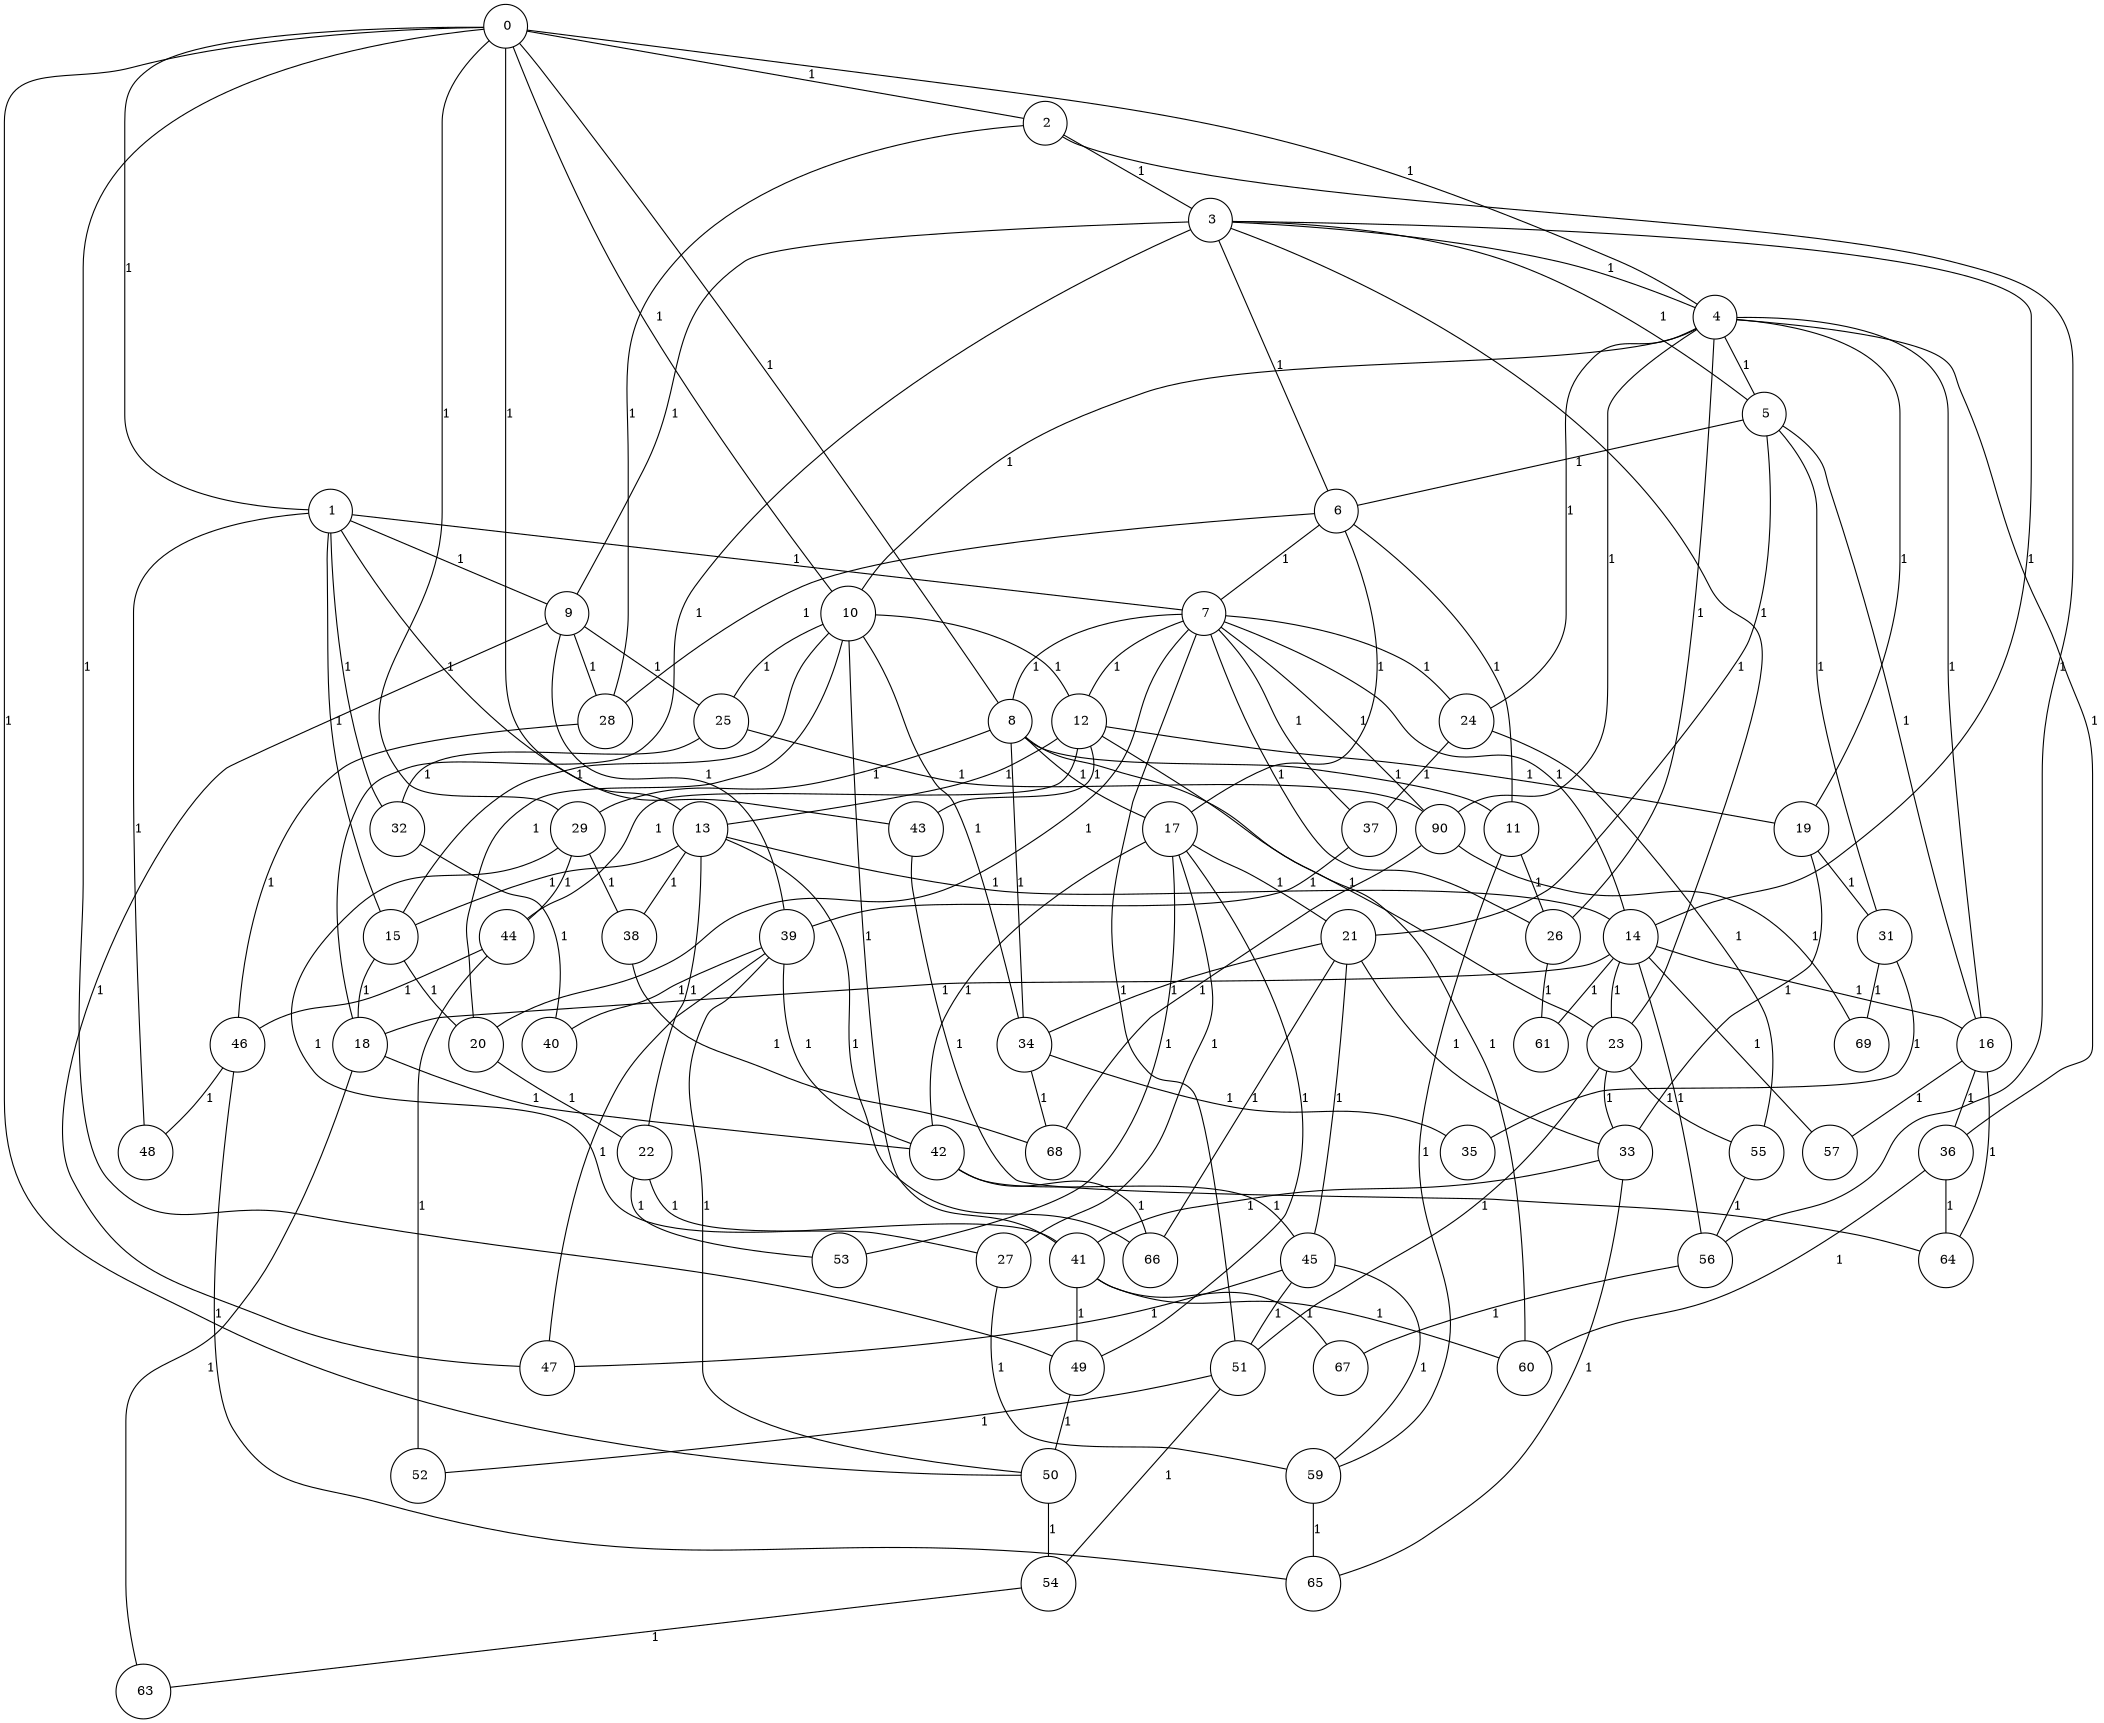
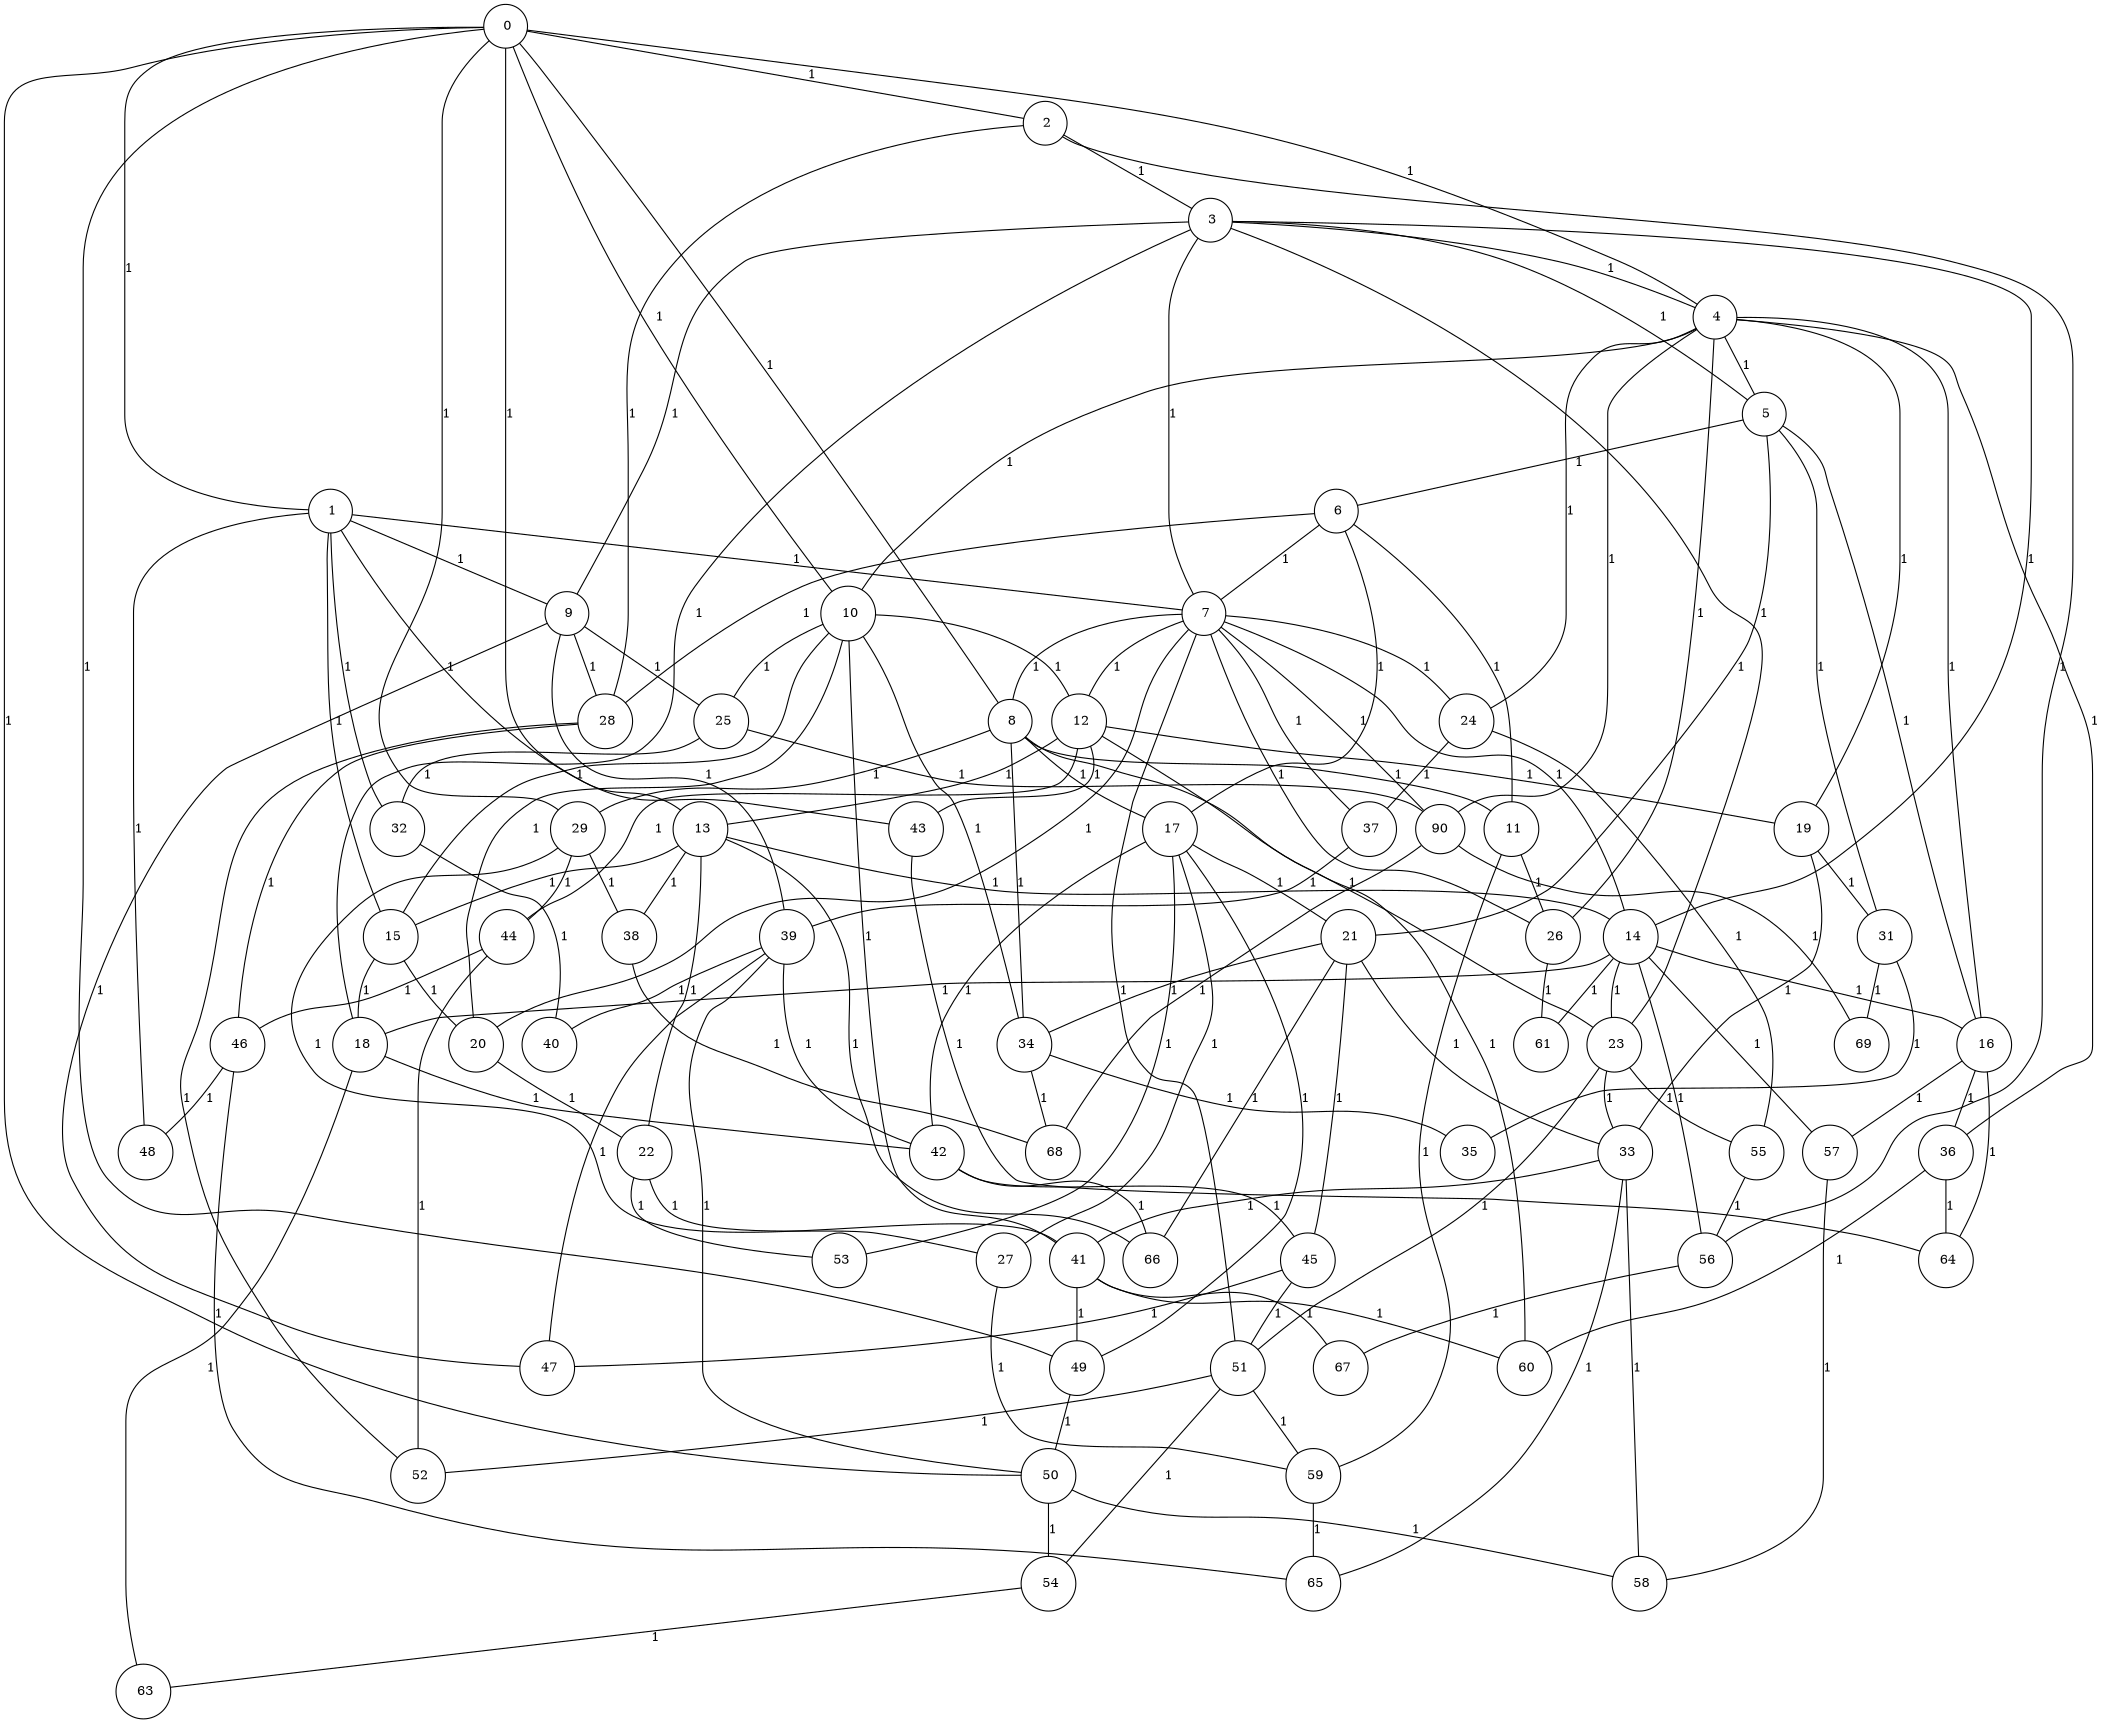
(1271, 359) -> (1169, 415)
none -> (205, 997)
(1418, 1353) -> (1276, 1422)
none -> (1639, 1584)
